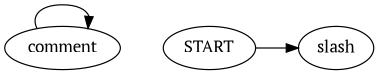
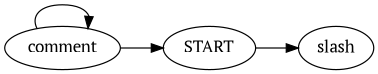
none -> (136, 48)
